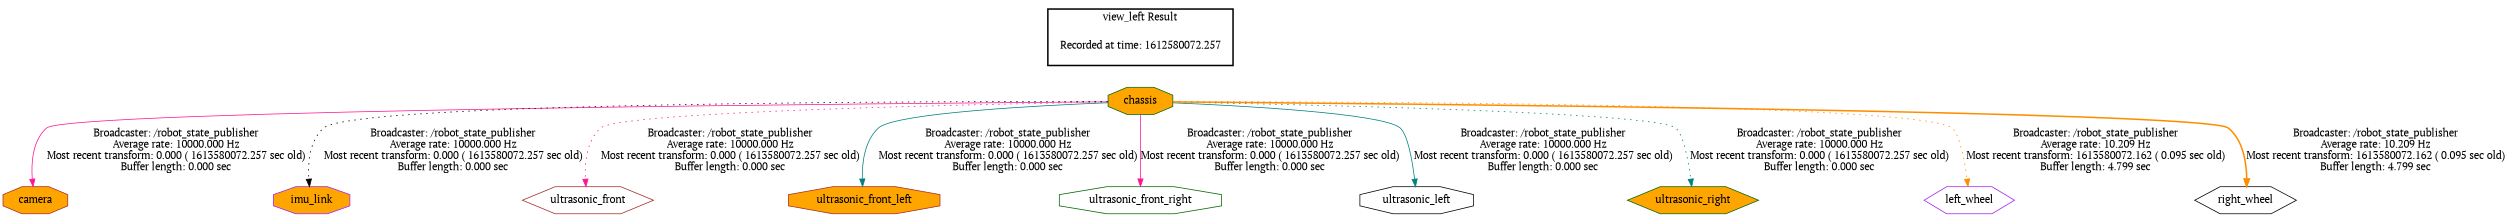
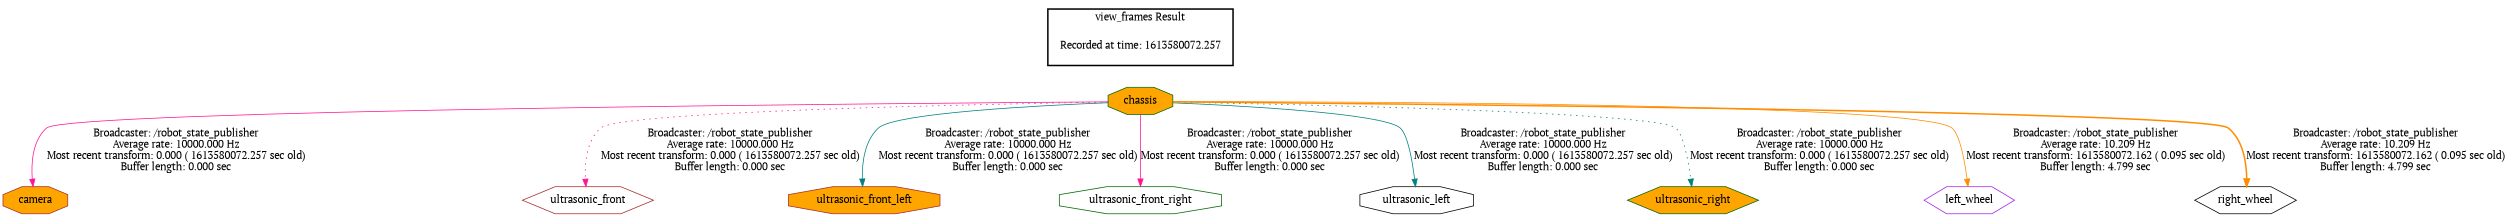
(1140, 18) -> (1140, 18)
(1140, 46) -> (1140, 46)
(1590, 105) -> (1590, 105)
(312, 200) -> none
